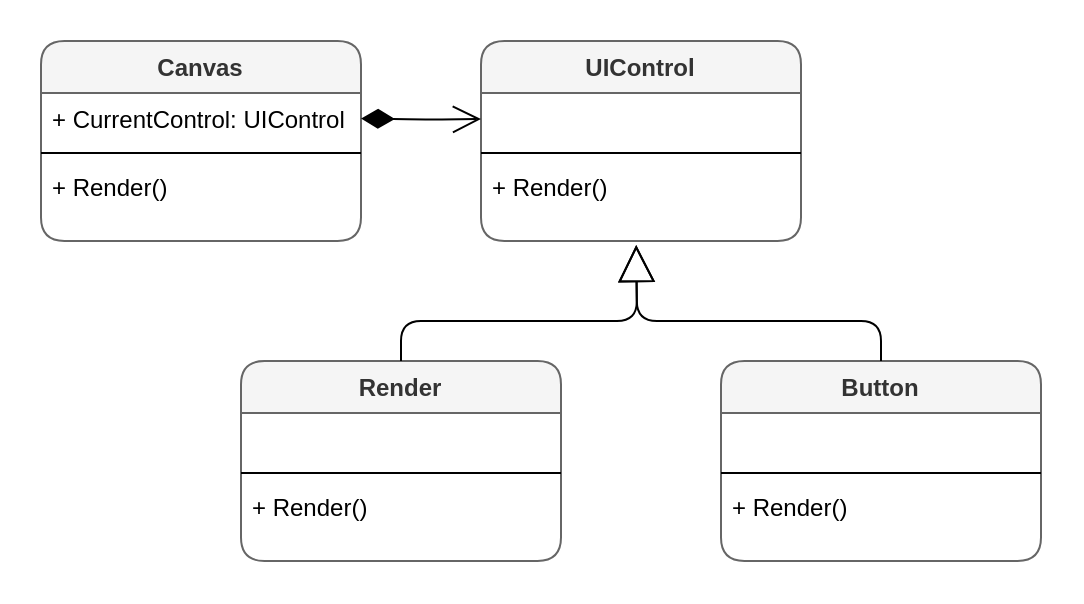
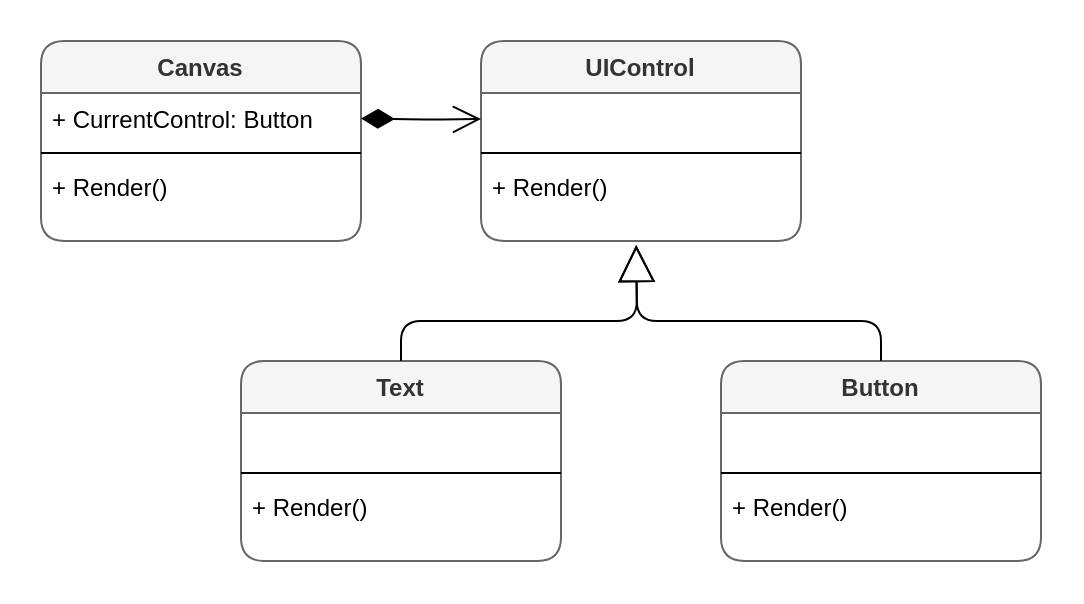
(218, 120) -> (201, 120)
(400, 388) -> (400, 388)
